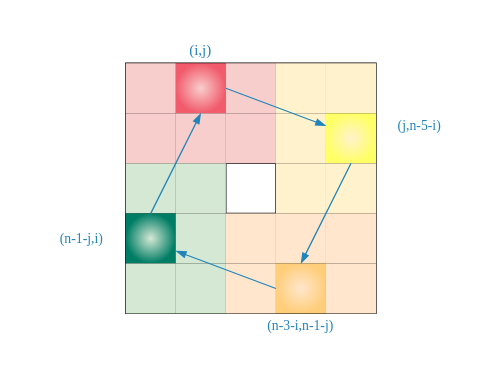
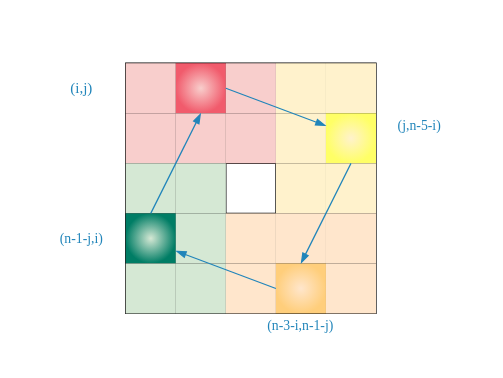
(201, 51) -> (82, 88)
